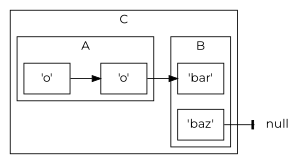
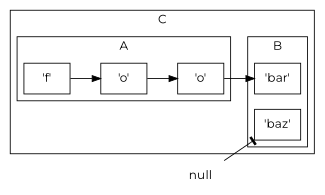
none -> (47, 79)
(243, 125) -> (242, 148)
